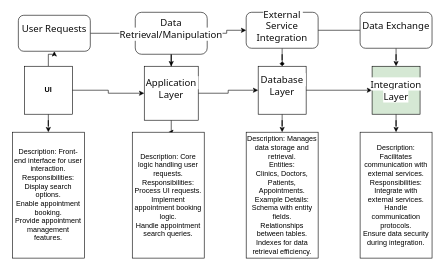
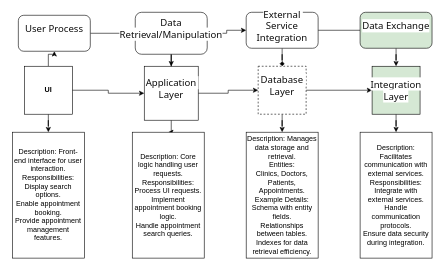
(396, 30) -> (396, 30)
(54, 33) -> (54, 33)
(282, 90) -> (282, 90)
